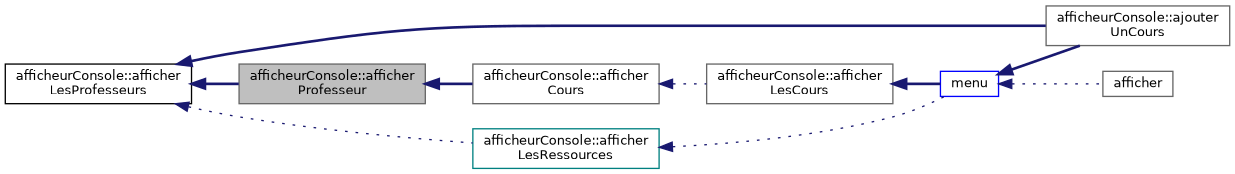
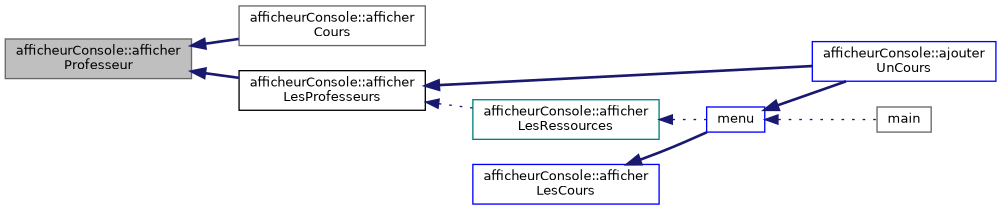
(1138, 26) -> (904, 61)
(222, 84) -> (222, 76)
(690, 84) -> none
(800, 84) -> (566, 184)
(1138, 84) -> (904, 120)
